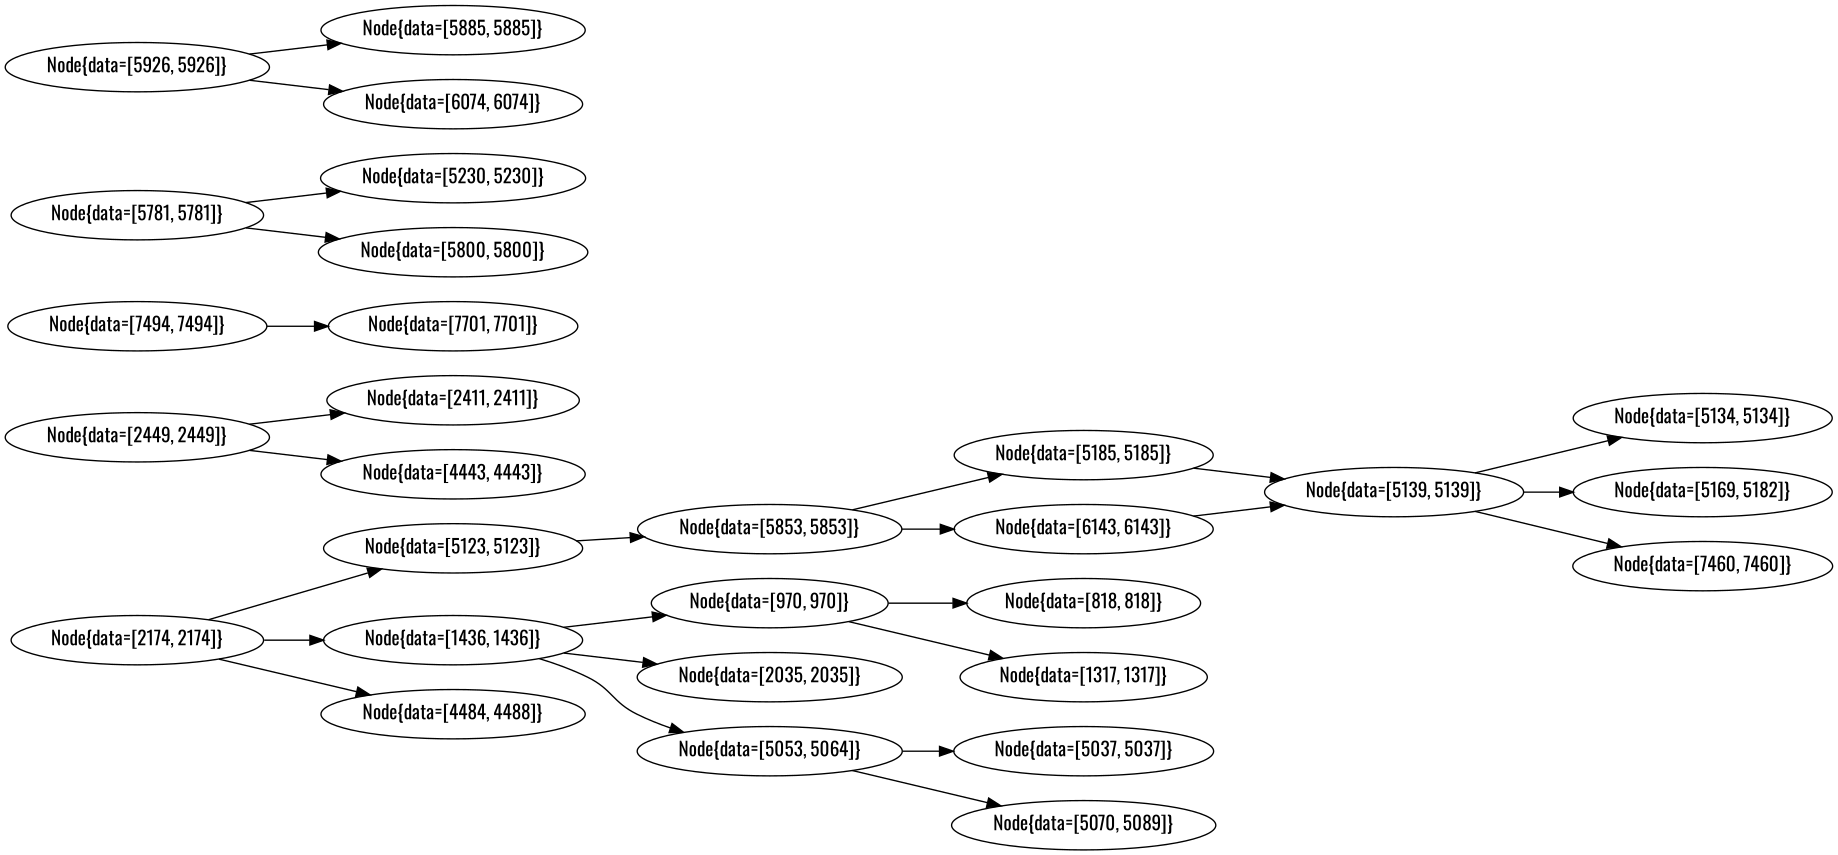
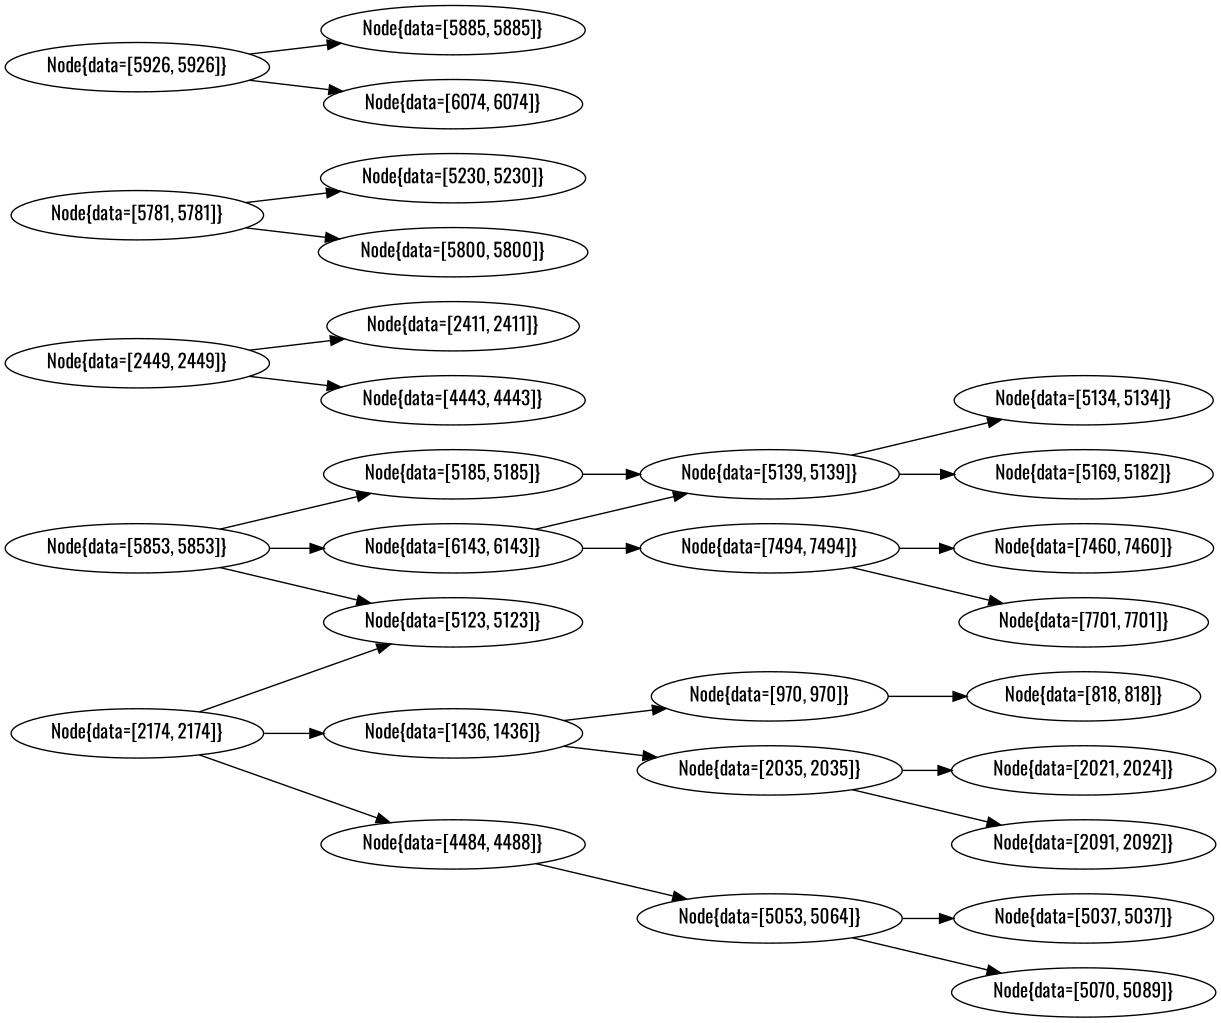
(1541, 527) -> (919, 548)
(603, 539) -> (288, 584)
none -> (604, 548)
(1084, 677) -> none
(607, 690) -> (604, 880)
none -> (1084, 770)
none -> (1084, 844)
